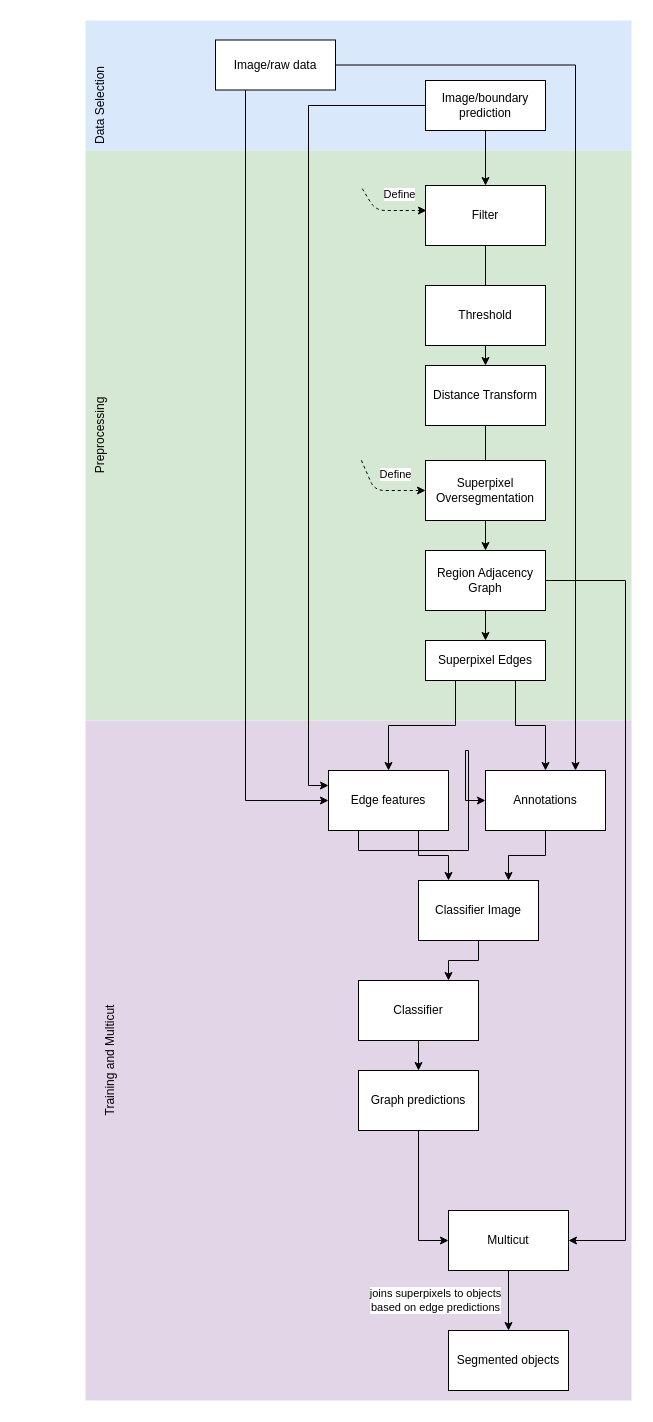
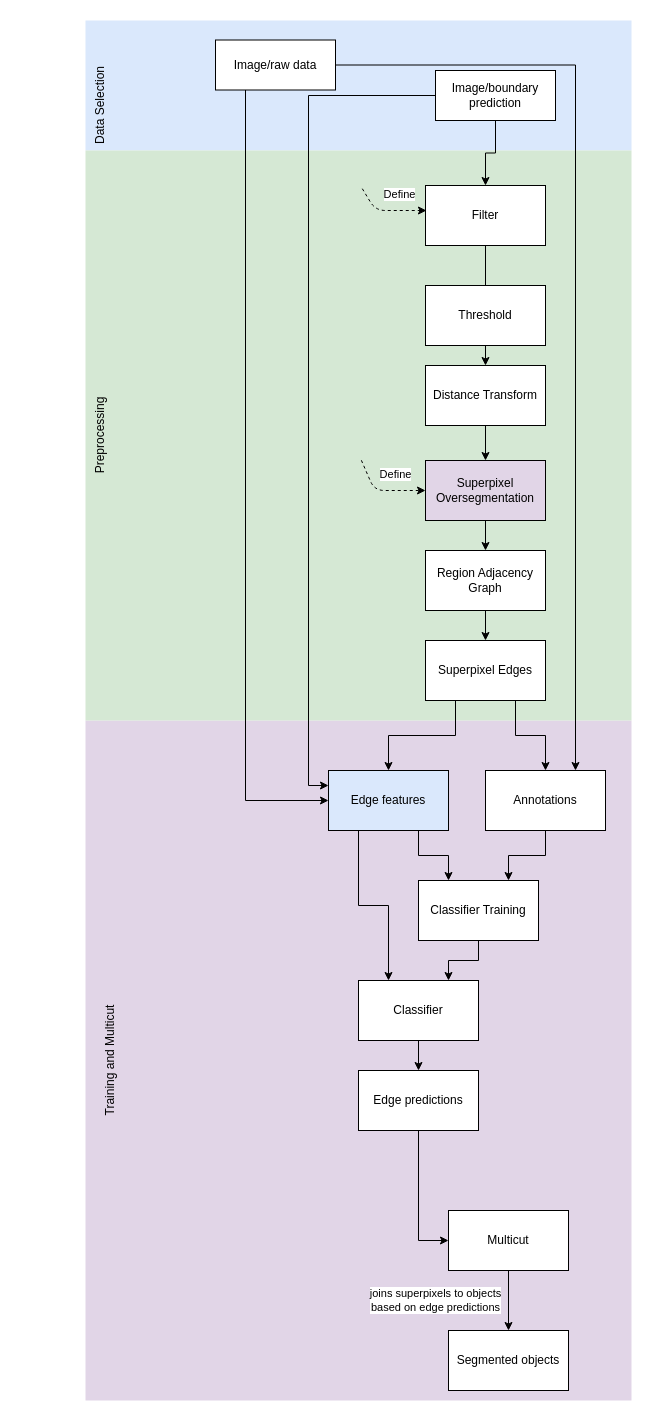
(486, 106) -> (496, 96)
(486, 454) -> (486, 452)
(486, 491) -> (486, 491)
(486, 661) -> (486, 671)
(389, 801) -> (389, 801)
(469, 825) -> (379, 906)
(626, 896) -> none
(479, 911) -> (479, 911)
(419, 1101) -> (419, 1101)
